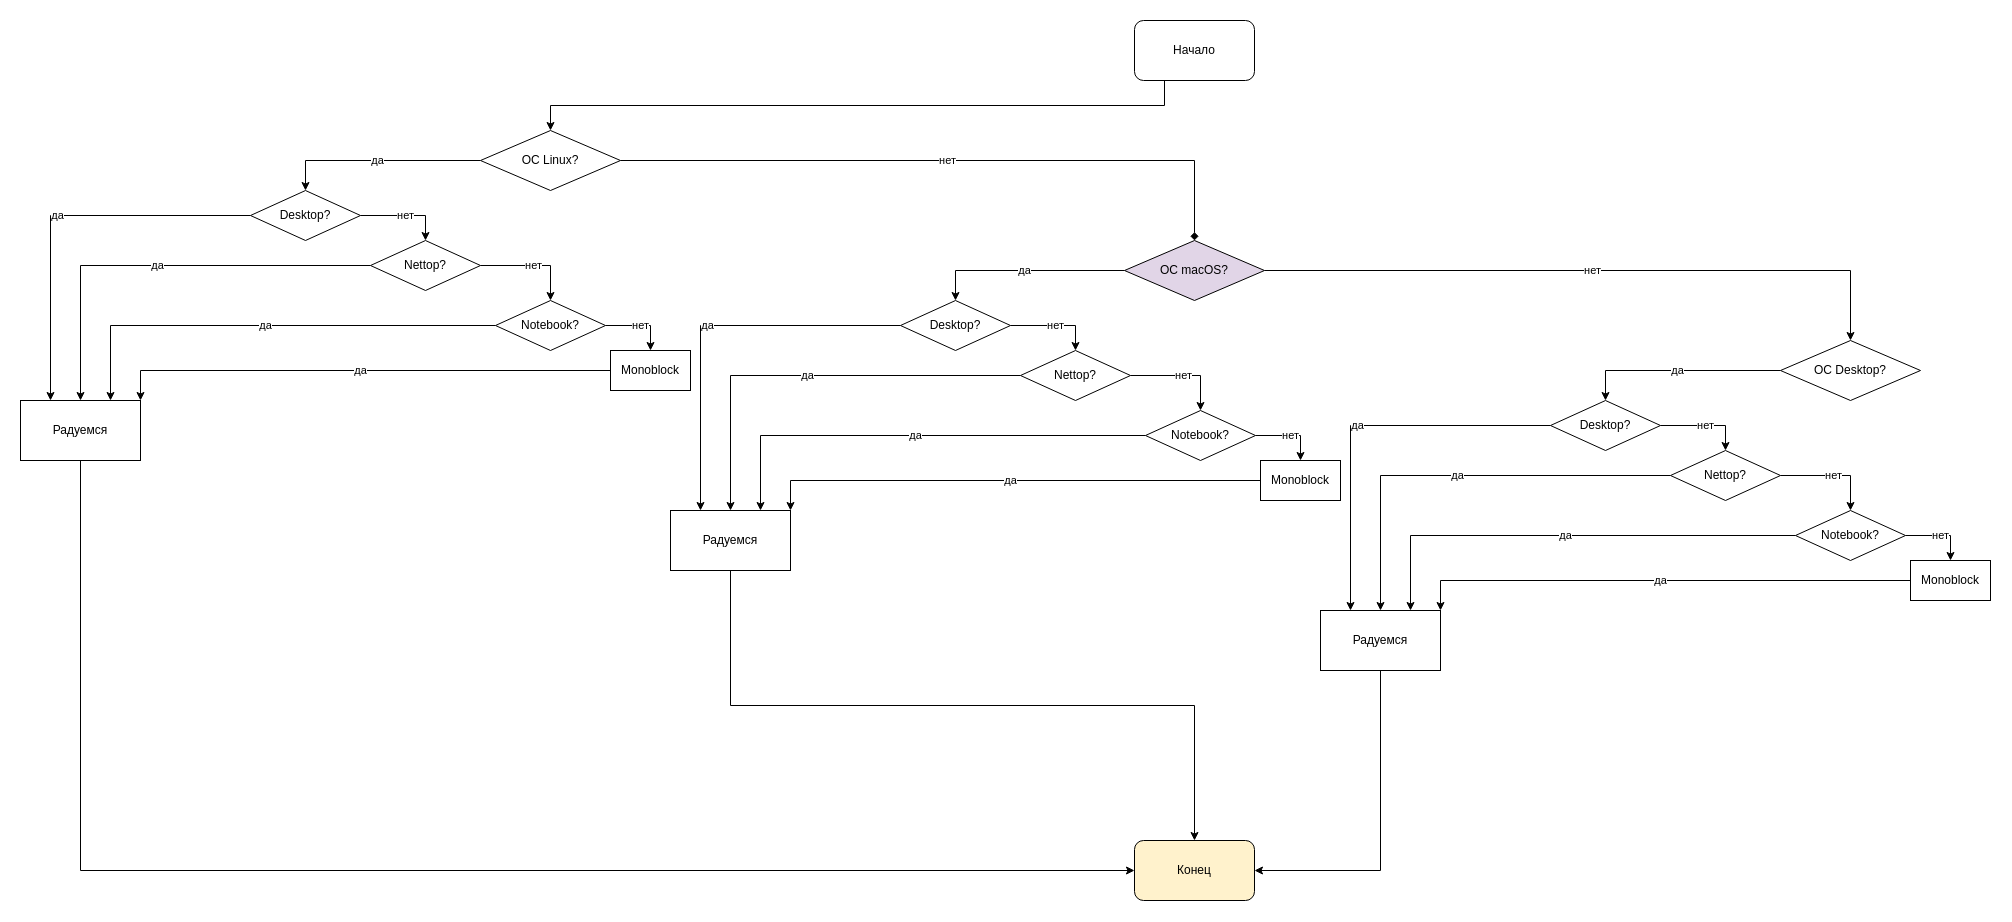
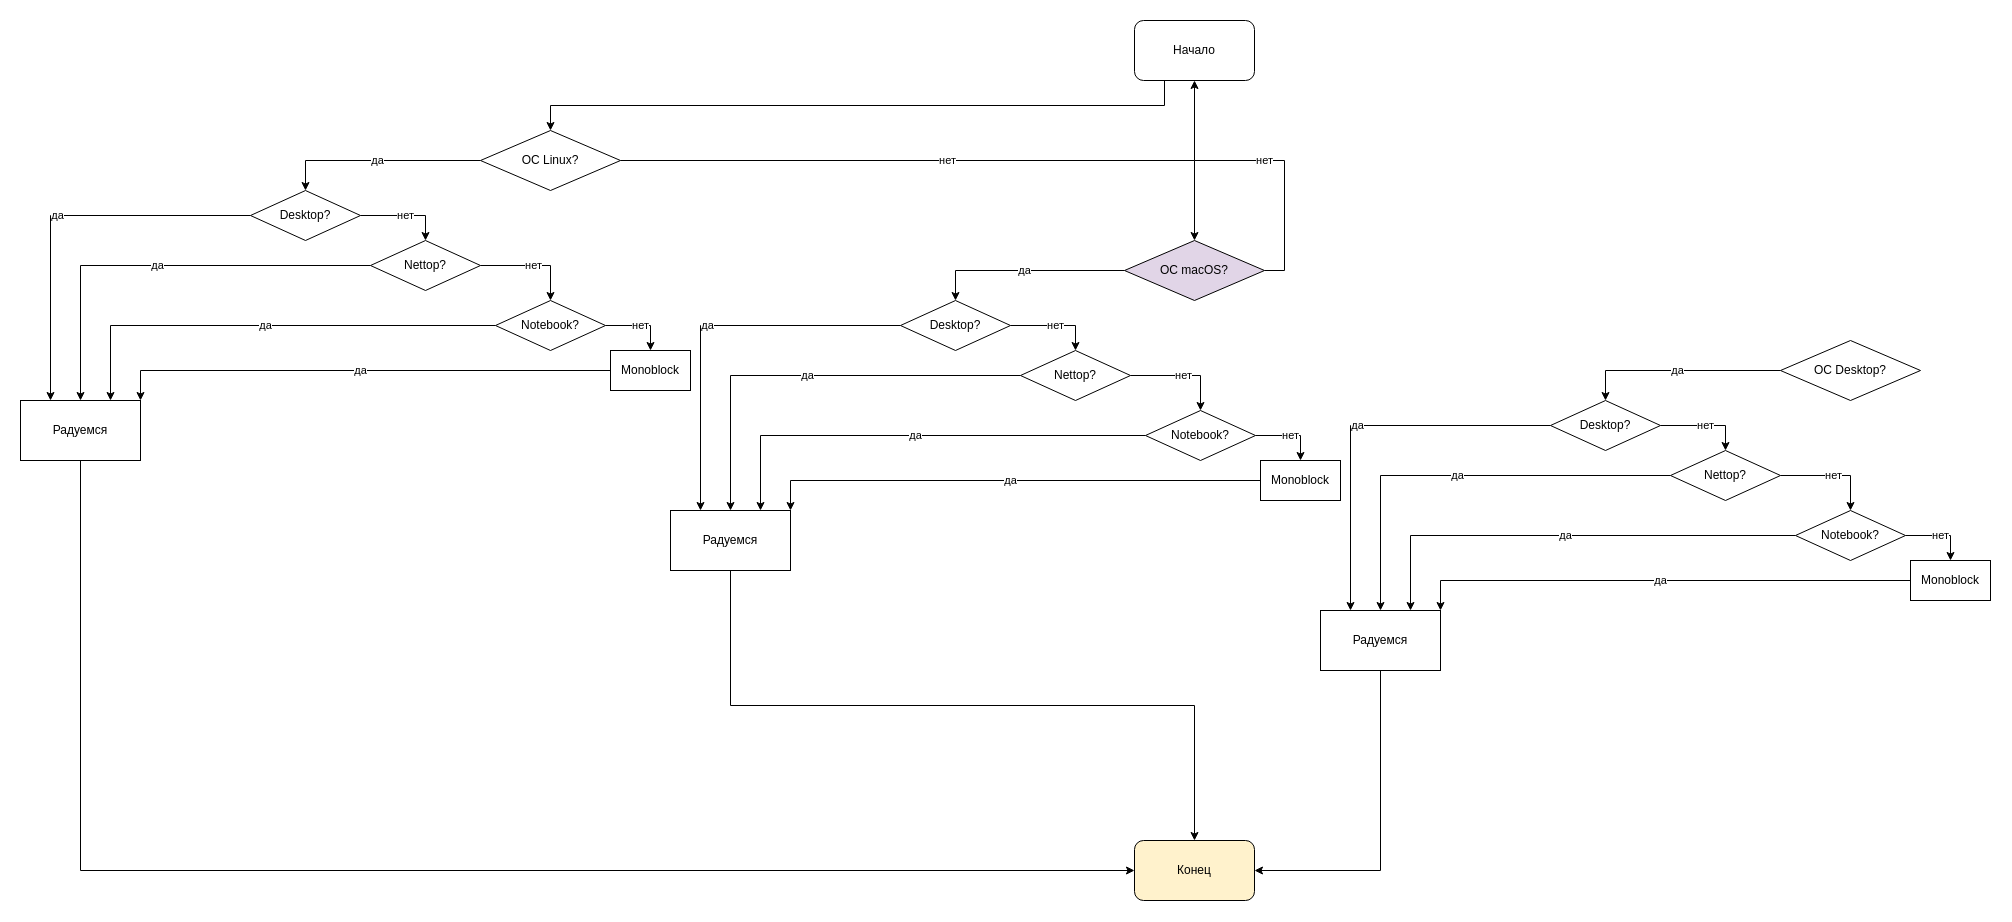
(1195, 232) -> (1195, 232)
(1598, 271) -> (1260, 161)
